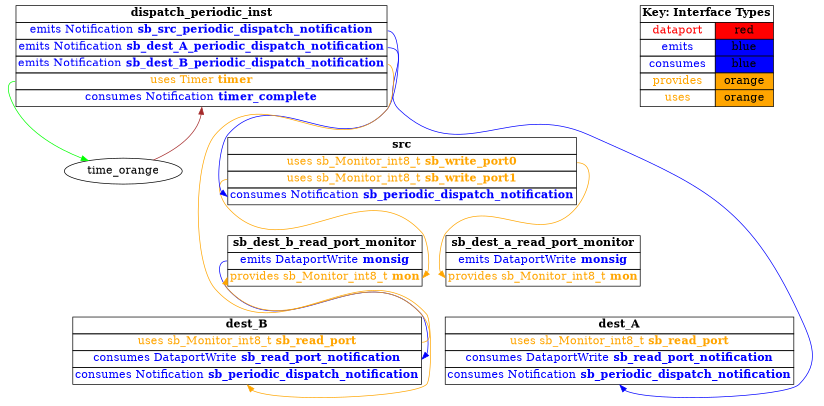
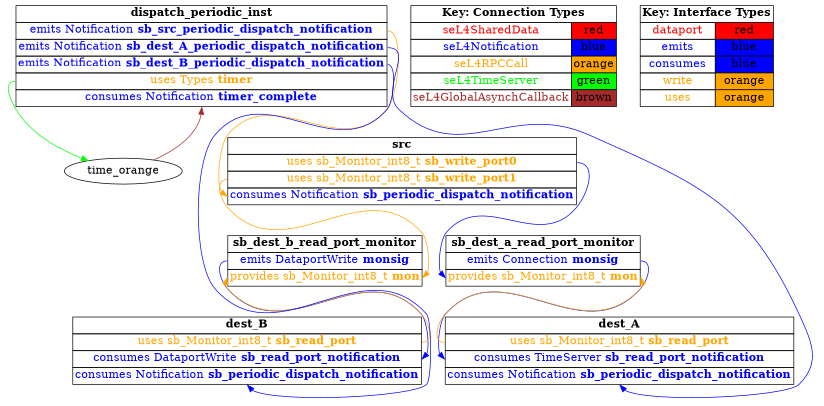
none -> (513, 56)
(184, 80) -> (184, 80)
(678, 81) -> (678, 81)
(243, 122) -> (243, 122)
(518, 222) -> (518, 222)
(520, 260) -> (520, 260)
none -> (528, 298)
(230, 300) -> (230, 300)
none -> (540, 301)
(540, 358) -> (540, 358)
